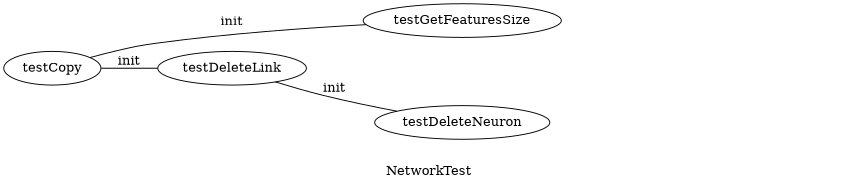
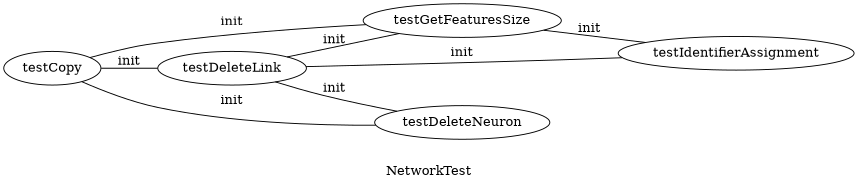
none -> (343, 45)
none -> (736, 53)
none -> (226, 118)
